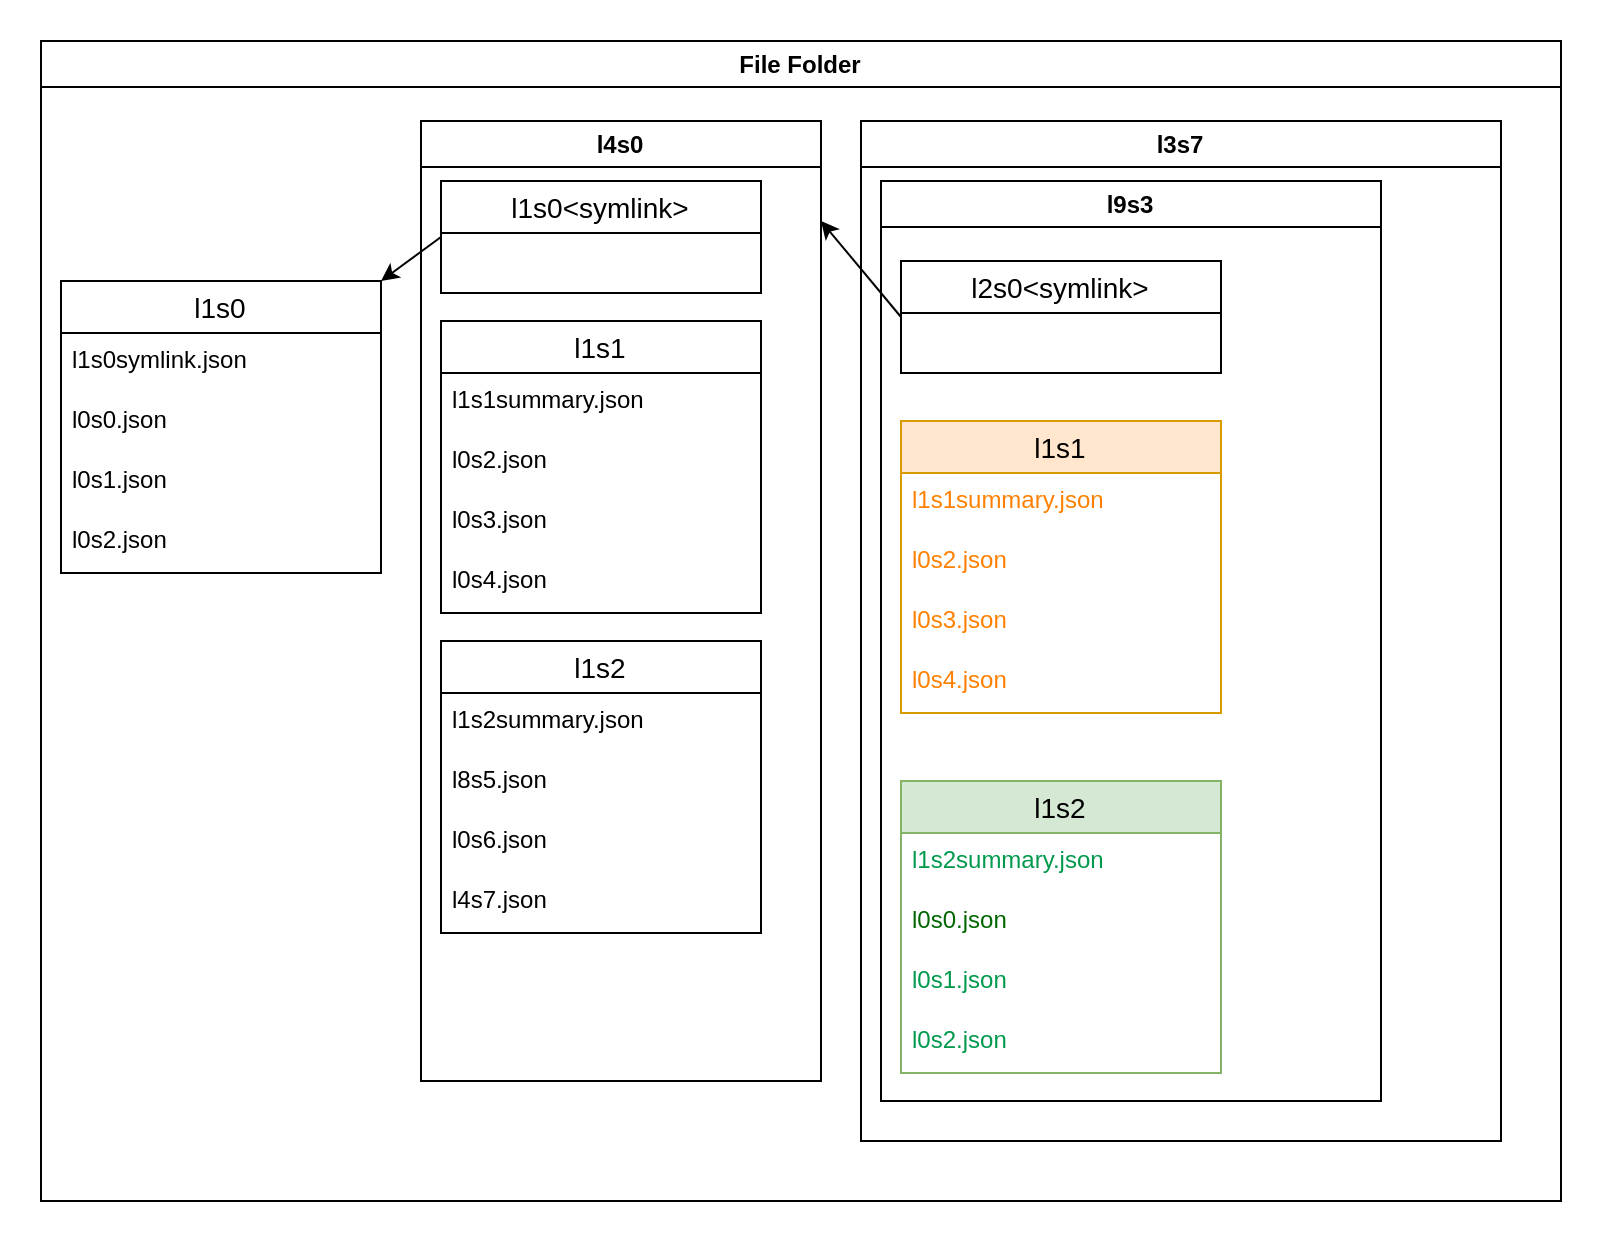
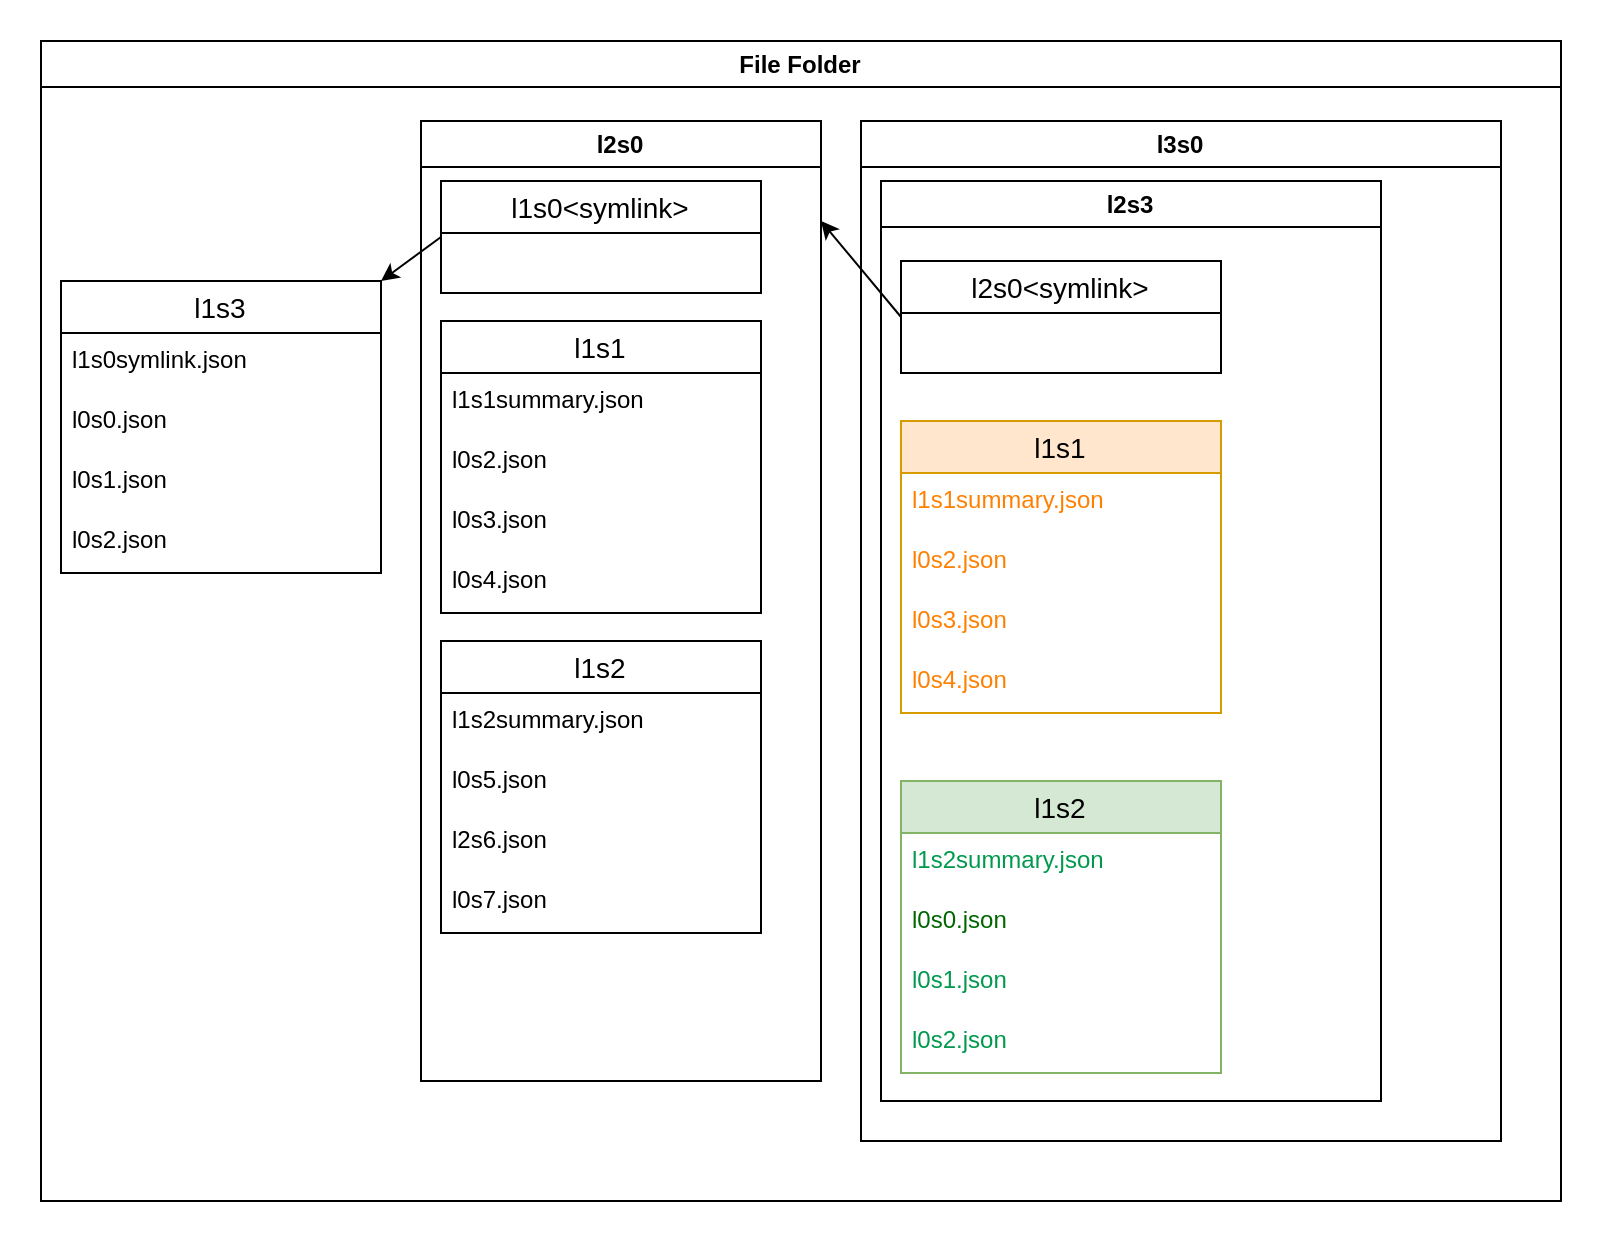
(620, 145) -> (620, 145)
(1180, 145) -> (1180, 145)
(1130, 205) -> (1130, 205)
(220, 309) -> (220, 309)
(507, 781) -> (507, 781)
(507, 841) -> (507, 841)
(507, 901) -> (507, 901)
